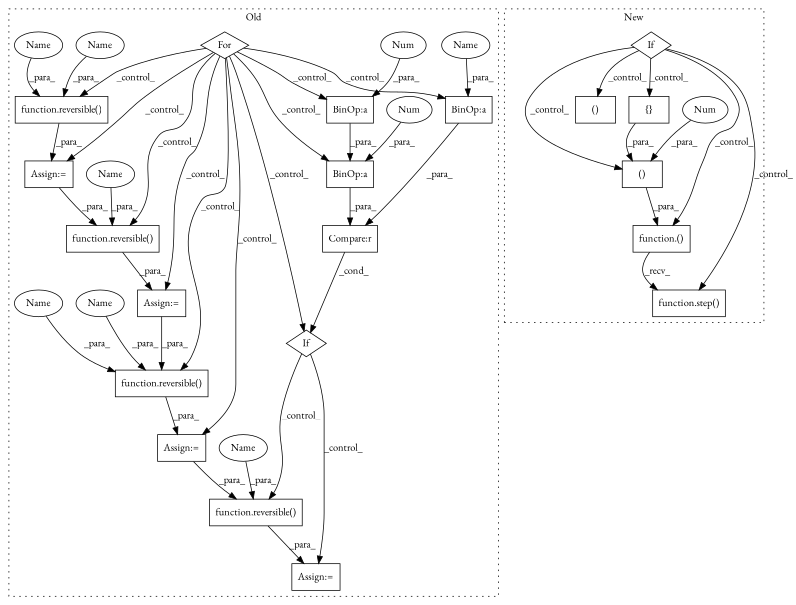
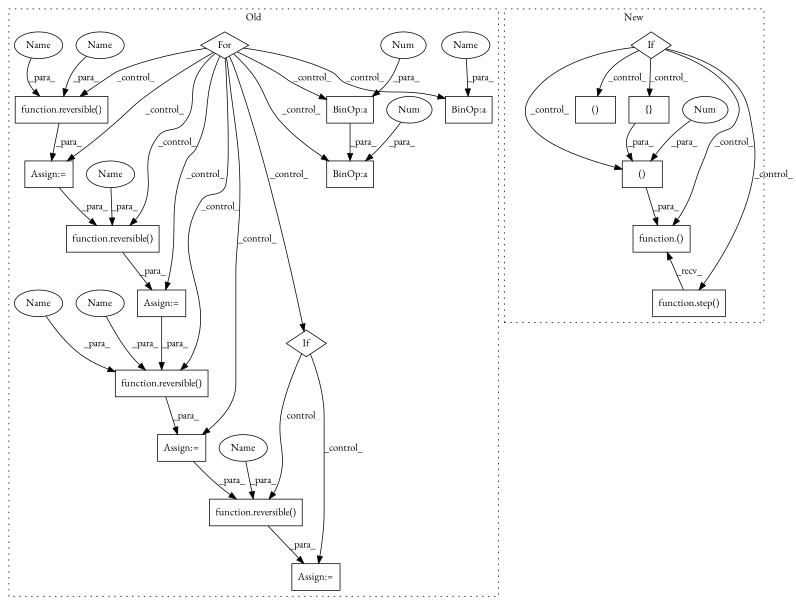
(350, 239) -> none
(643, 269) -> (677, 275)
